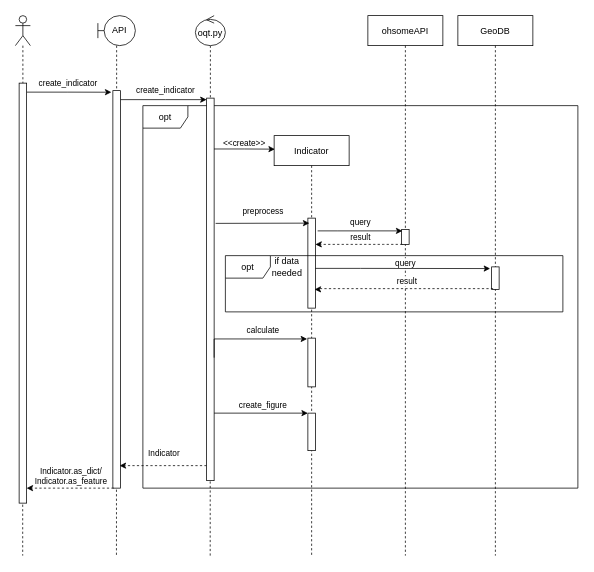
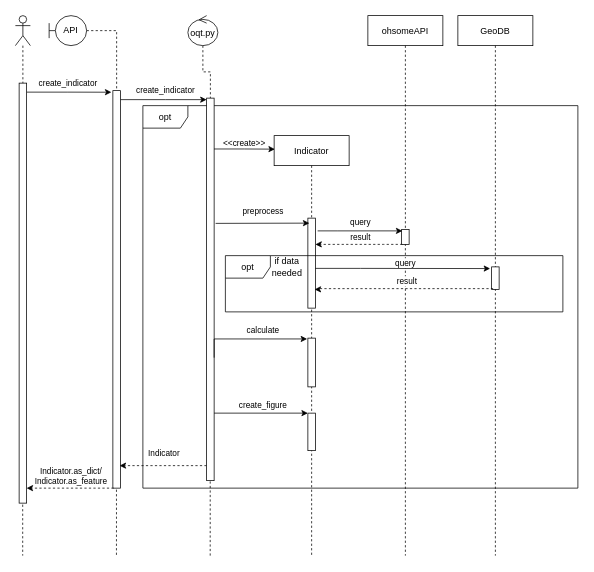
(117, 30) -> (68, 30)
(210, 30) -> (203, 30)
